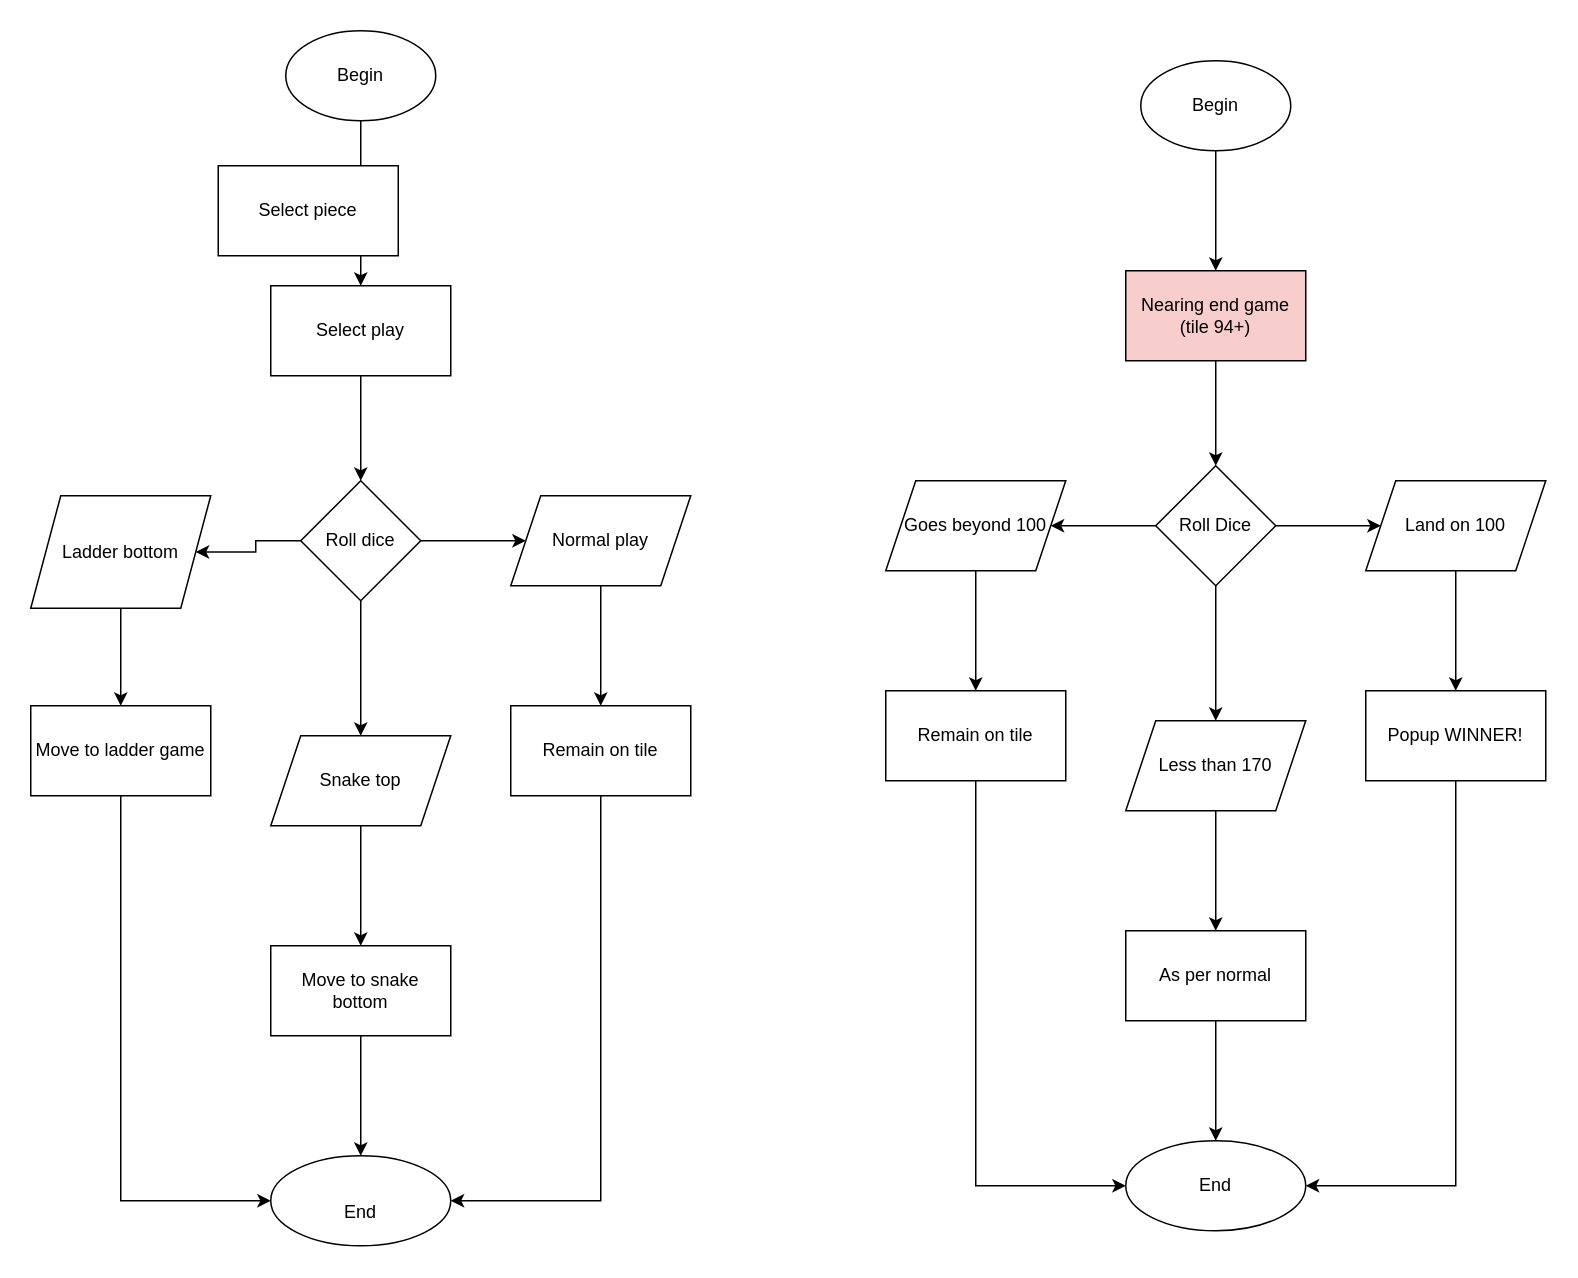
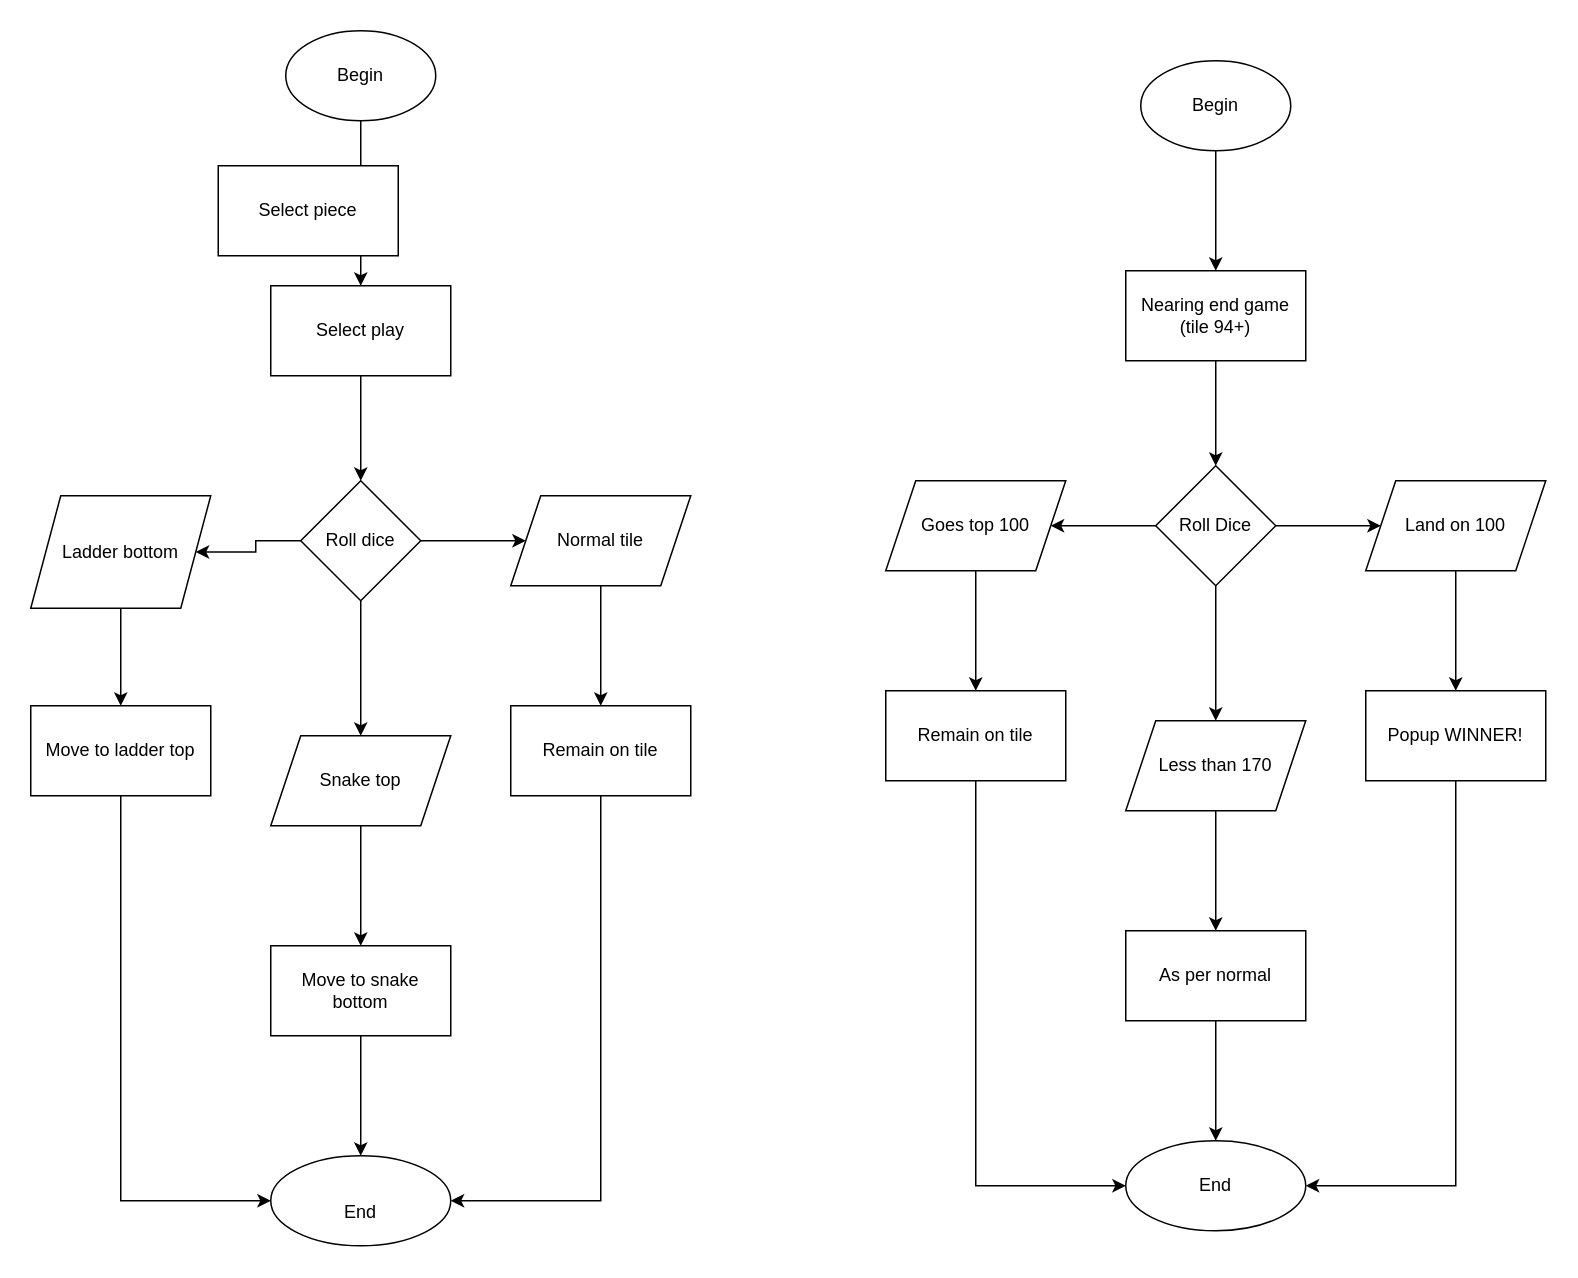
(1216, 316) -> (1216, 316)
(976, 526) -> (976, 526)
(601, 541) -> (601, 541)
(121, 751) -> (121, 751)
